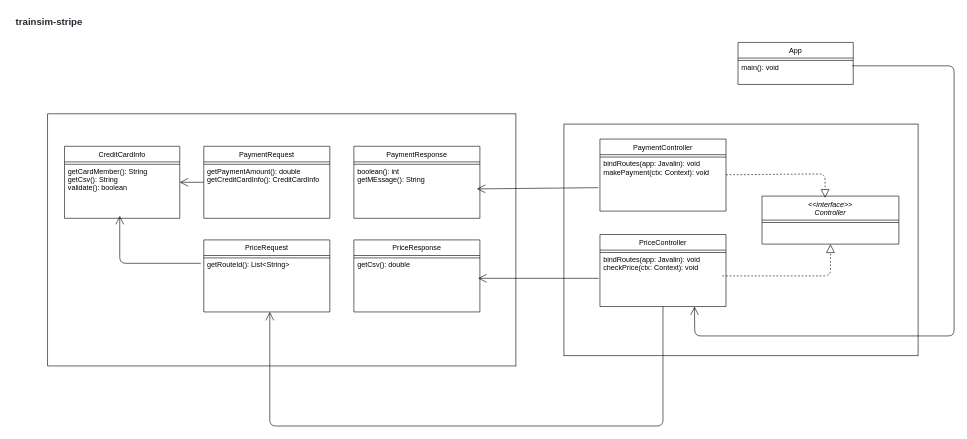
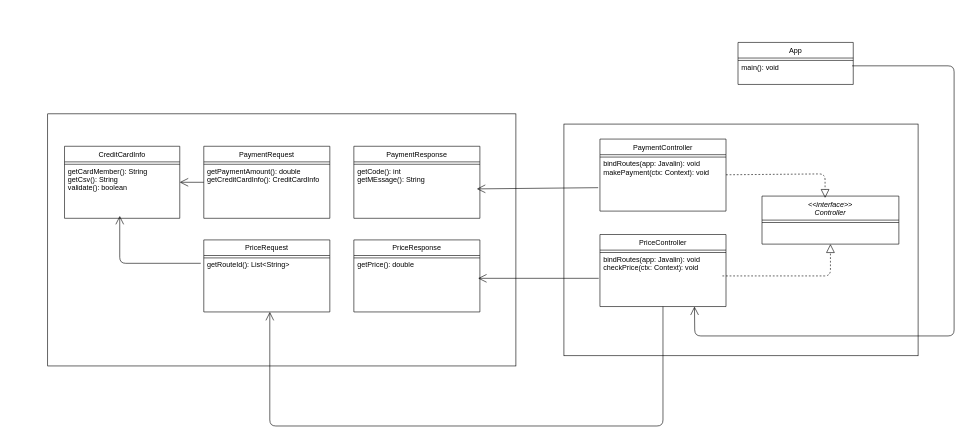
(54, 27) -> none
(381, 171) -> (382, 171)
(386, 265) -> (390, 265)
